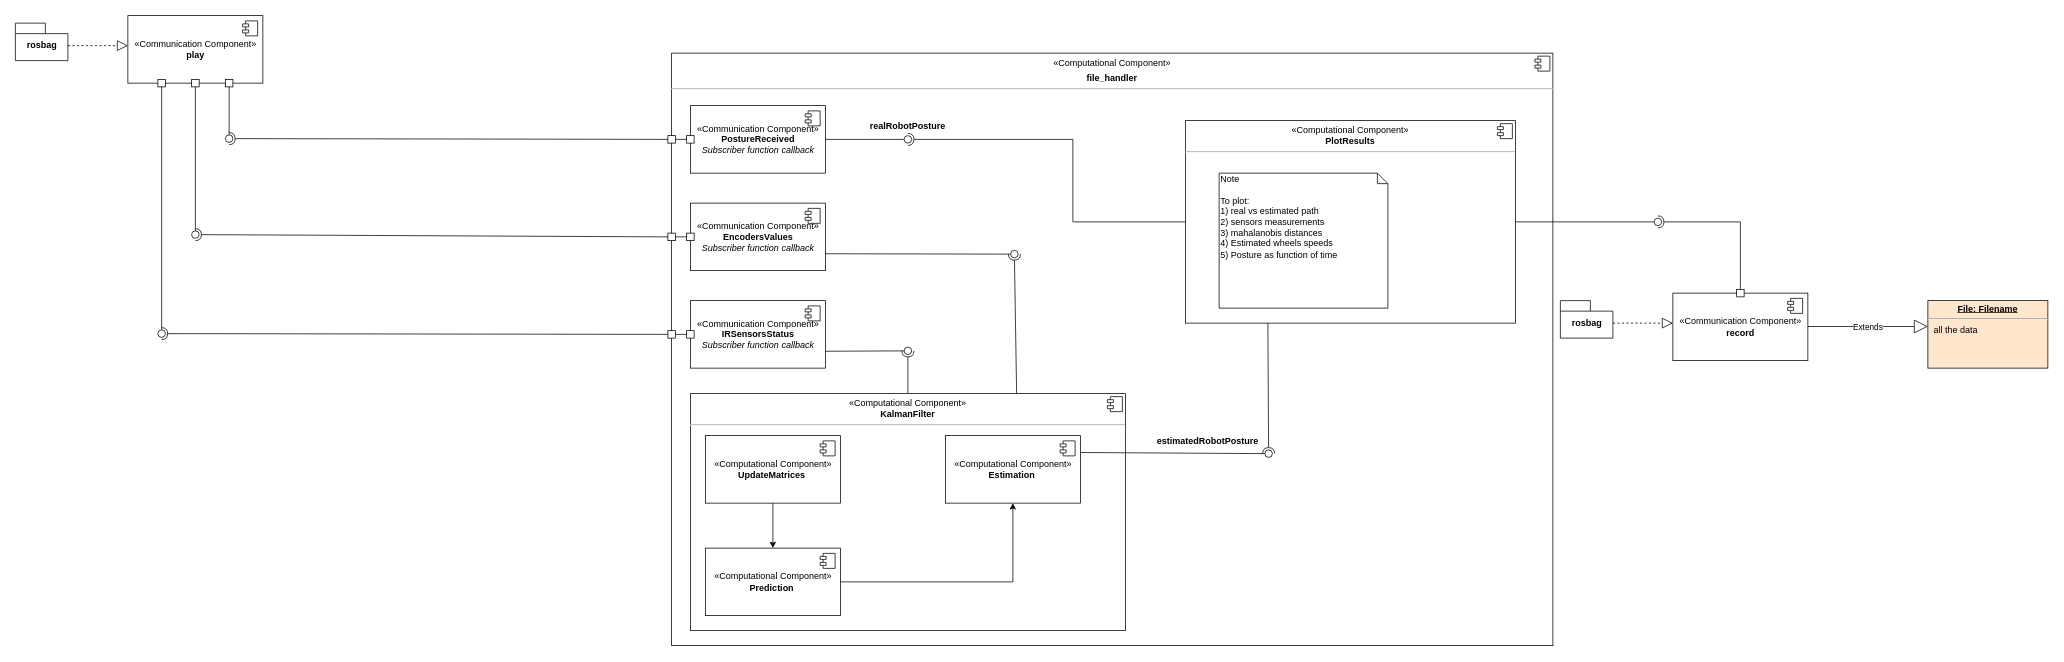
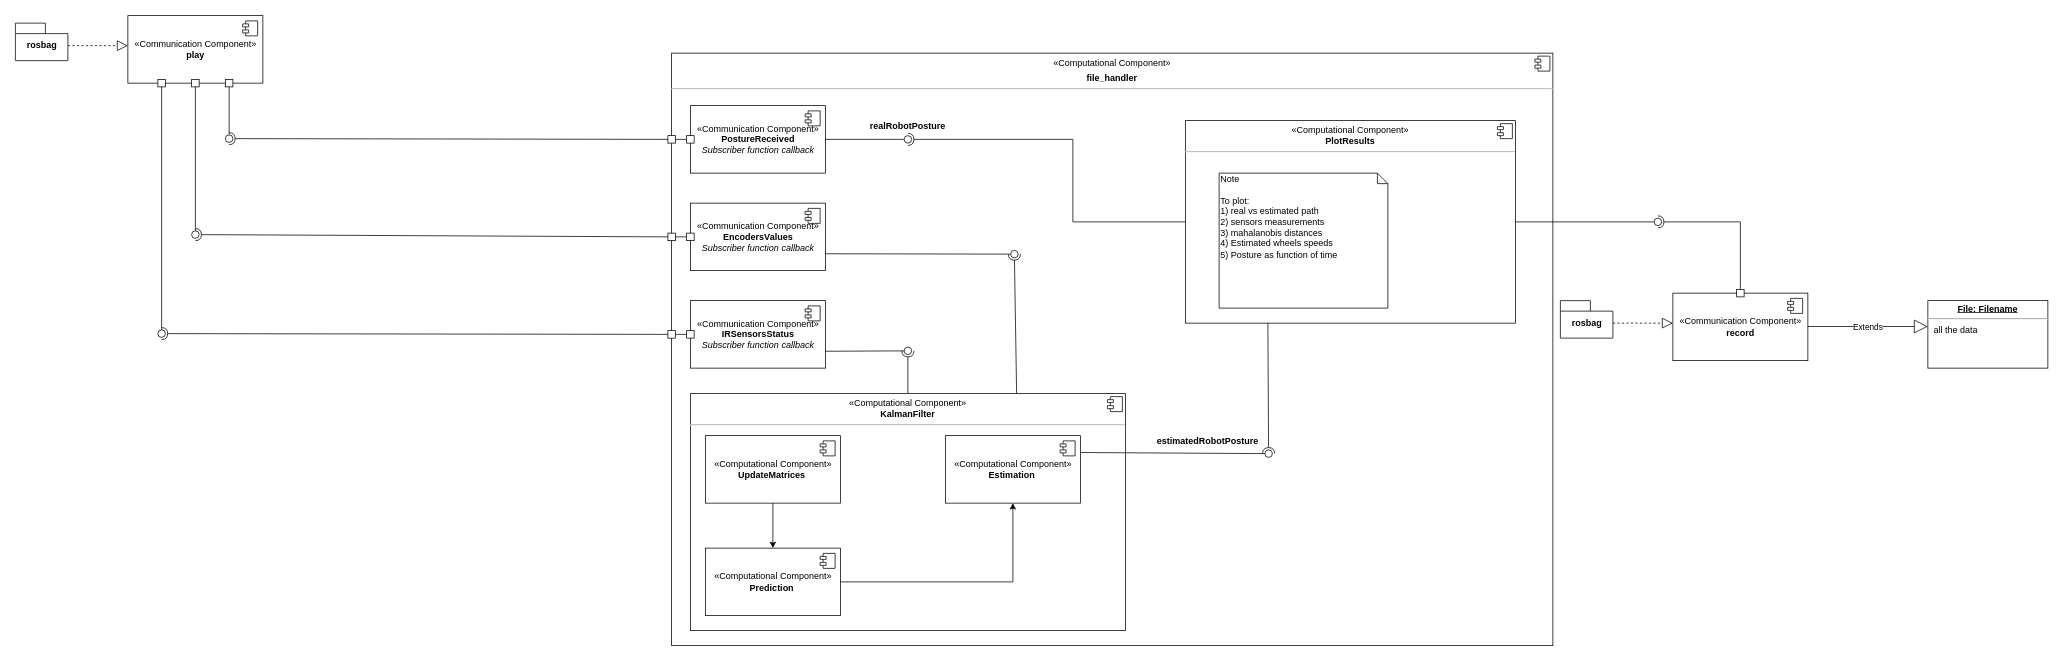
(1988, 334) -> (1988, 334)
